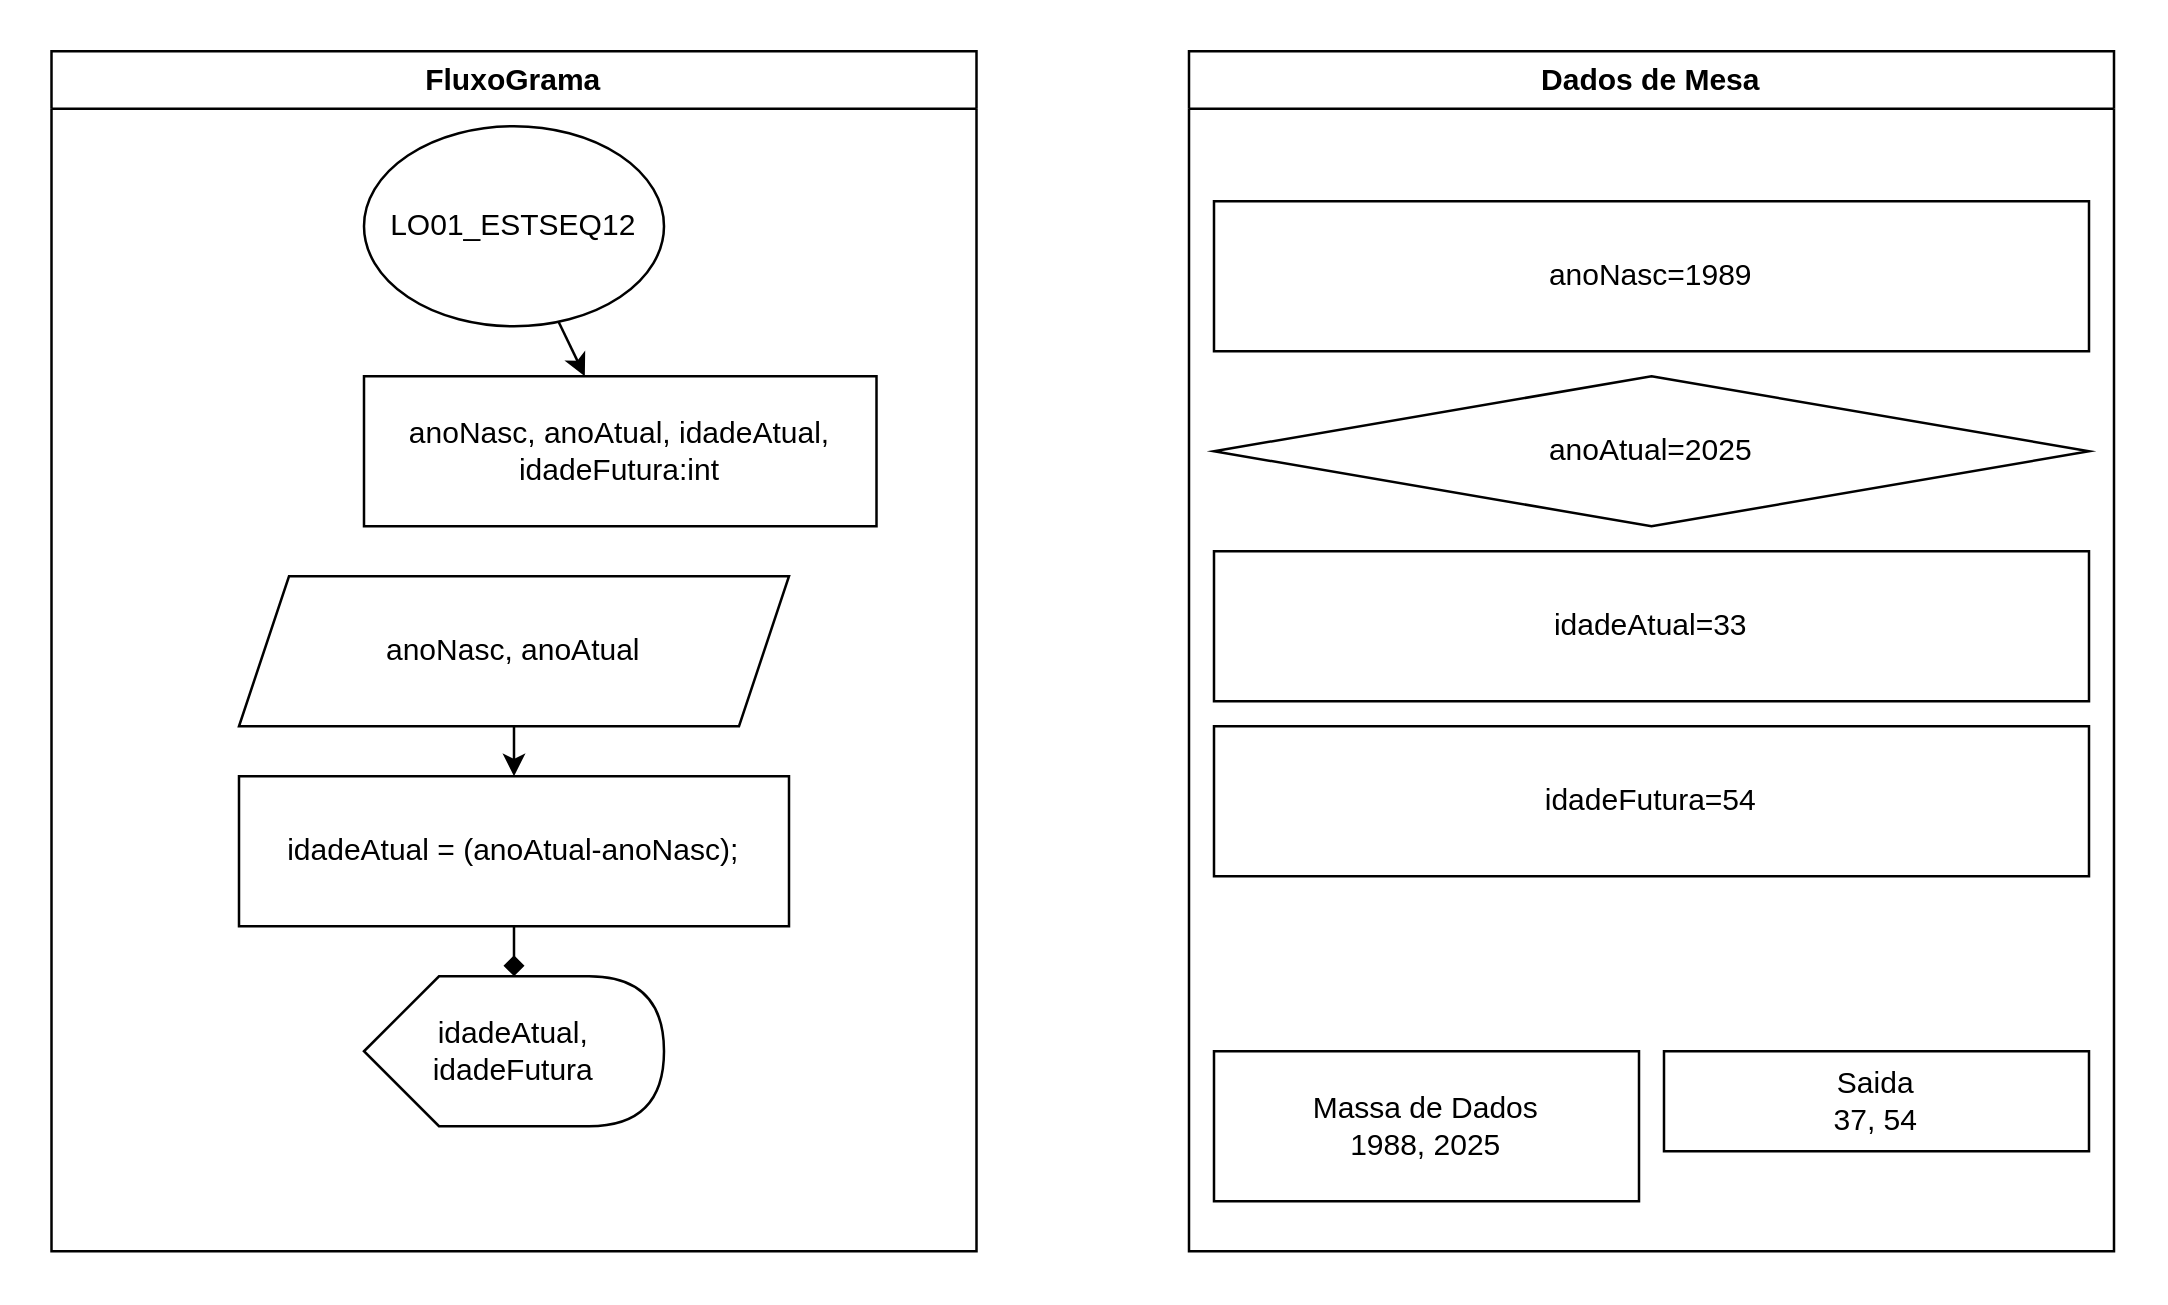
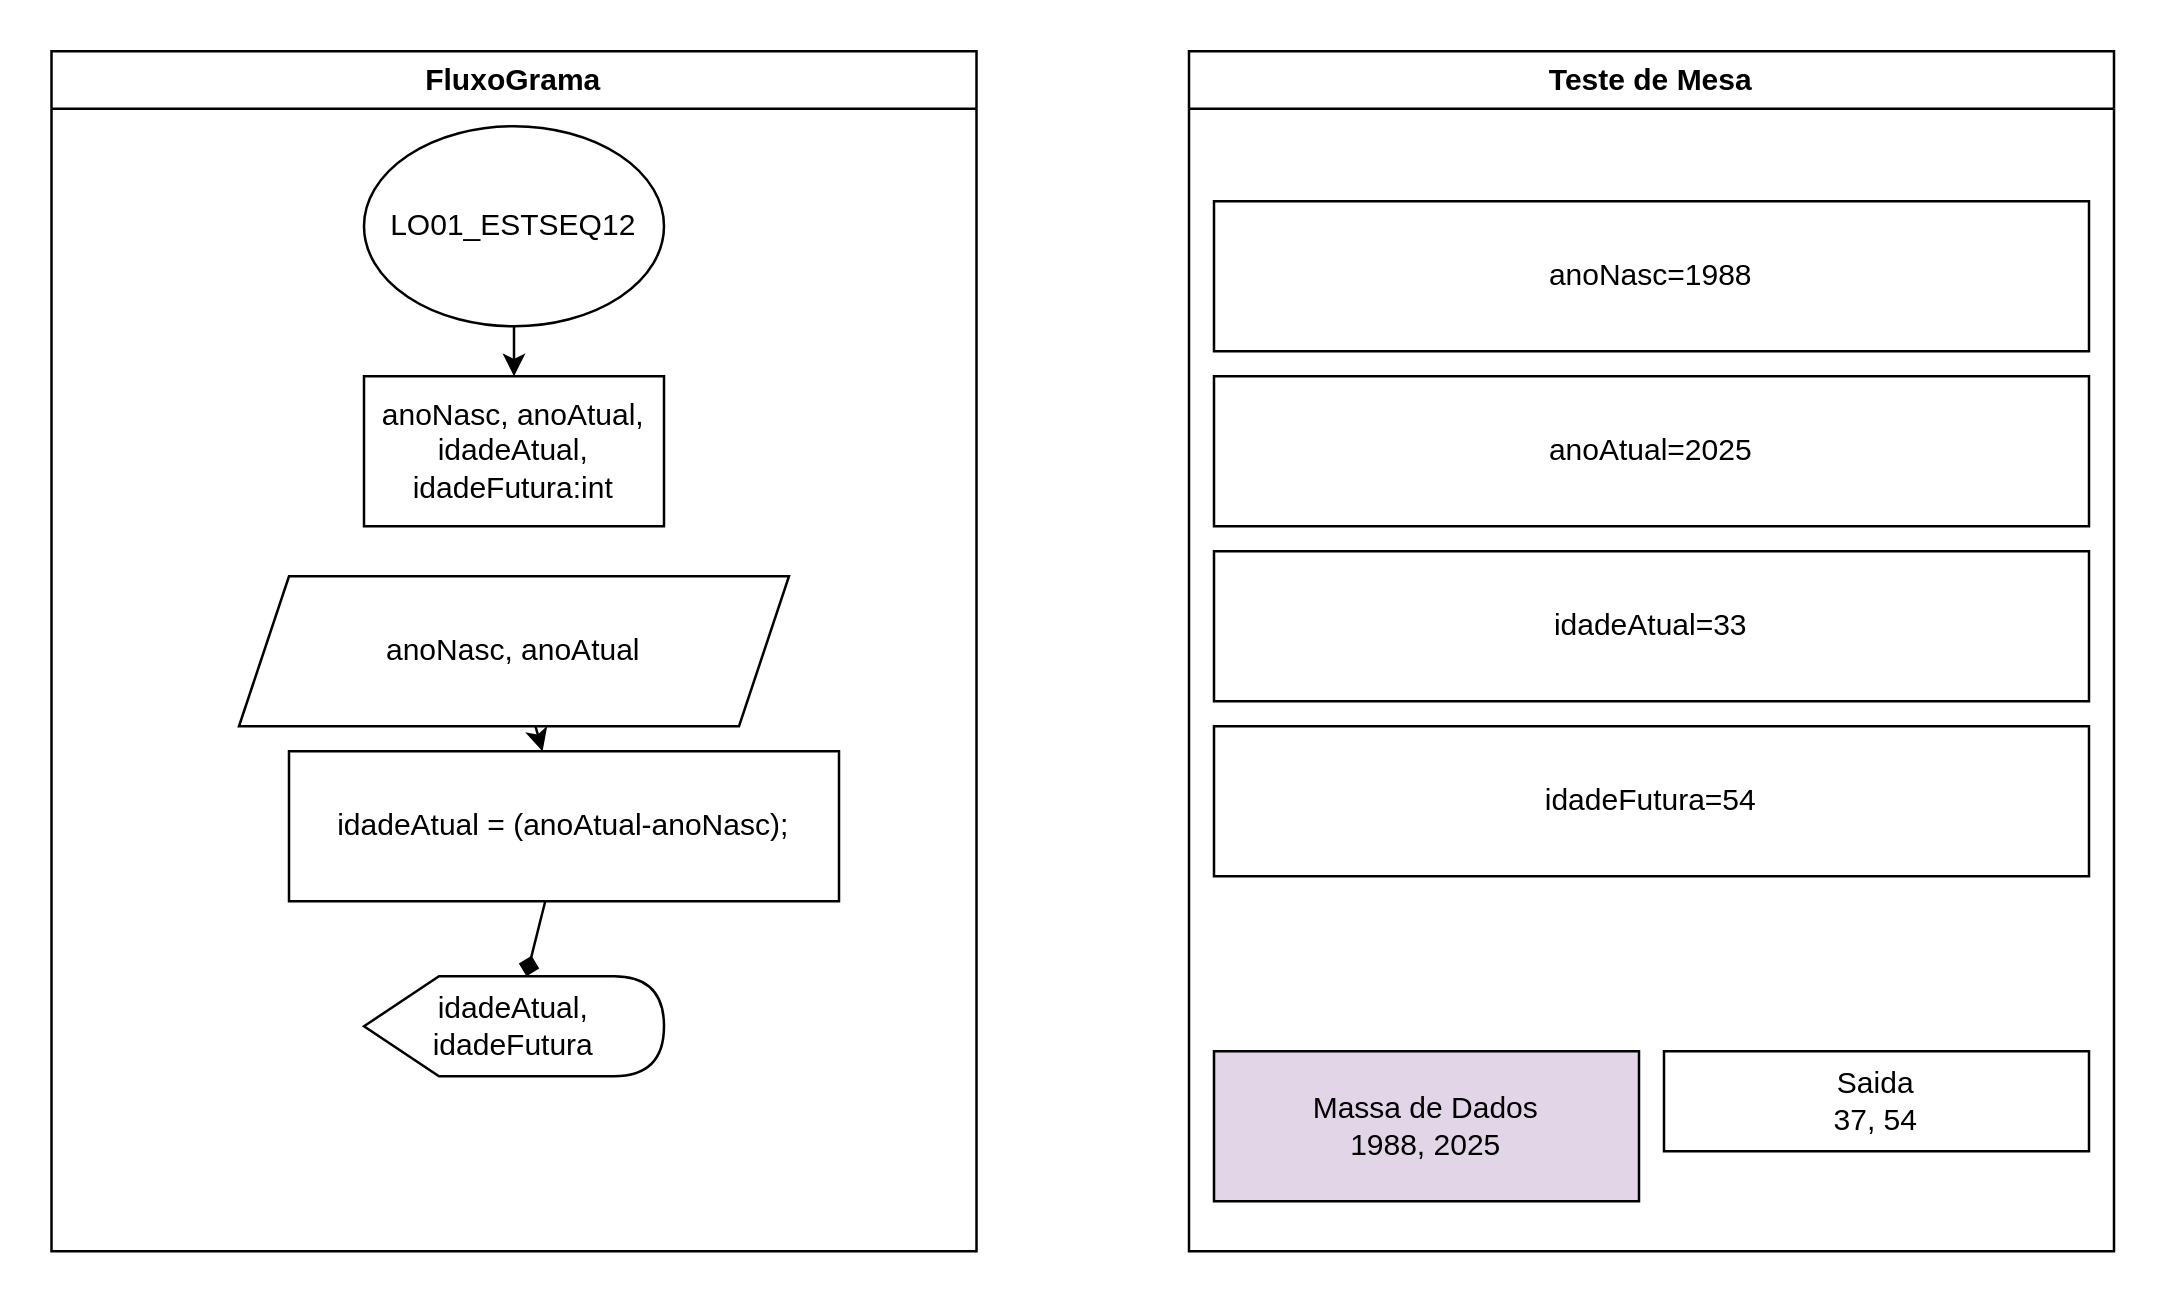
(1651, 81) -> (1651, 81)
(1651, 276) -> (1651, 276)
(620, 451) -> (514, 451)
(1651, 451) -> (1651, 451)
(514, 851) -> (564, 826)
(514, 1051) -> (514, 1026)
(1426, 1126) -> (1426, 1126)
